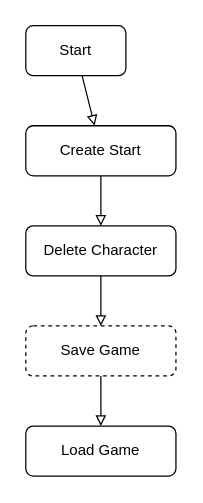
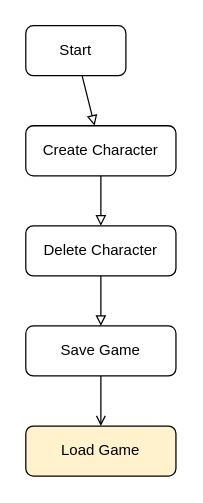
(101, 151) -> (101, 151)
(101, 351) -> (101, 351)
(101, 414) -> (101, 418)
(101, 451) -> (101, 451)
